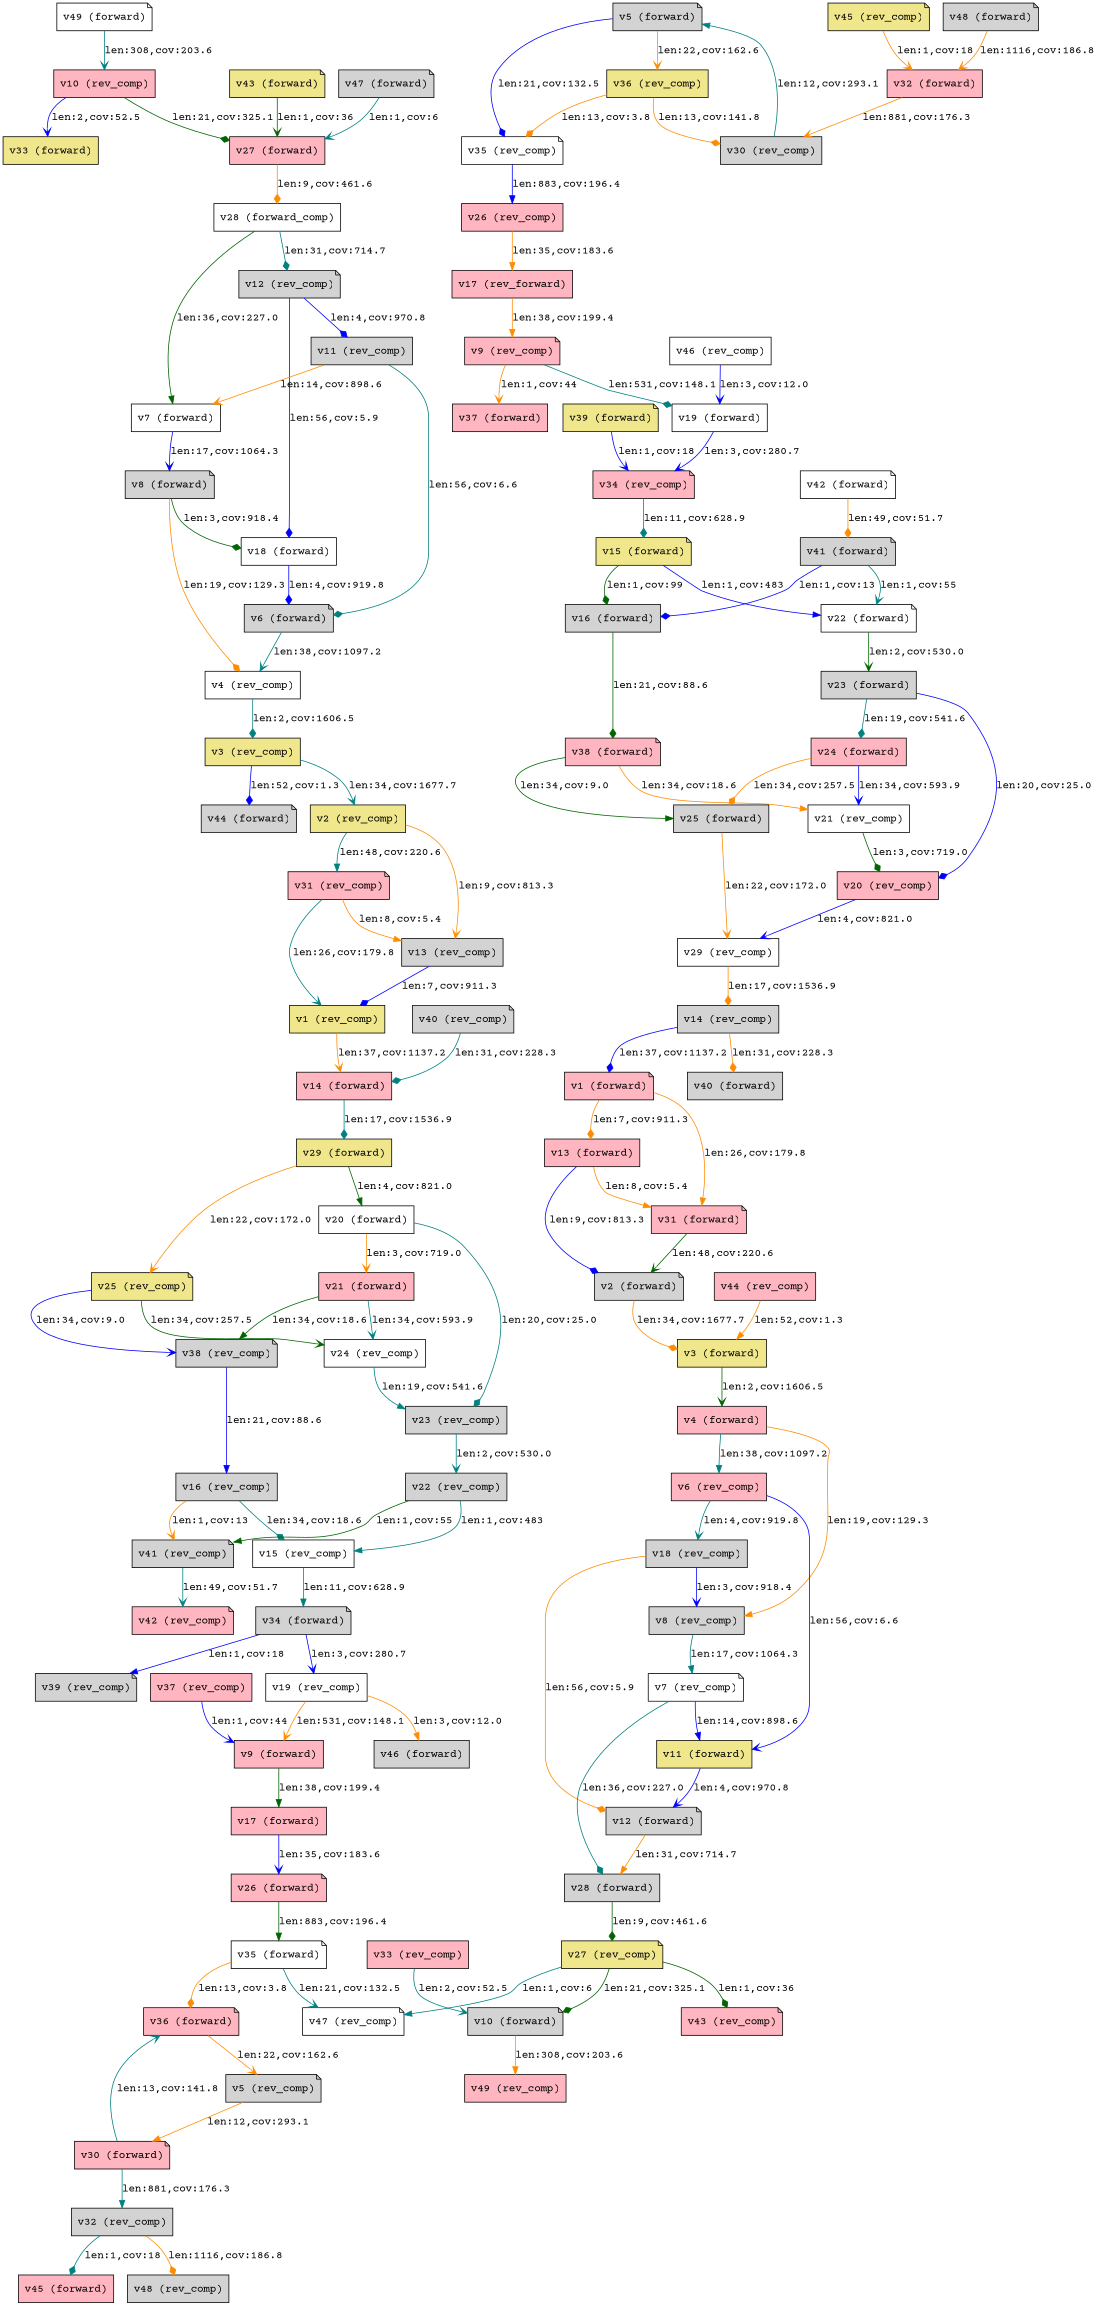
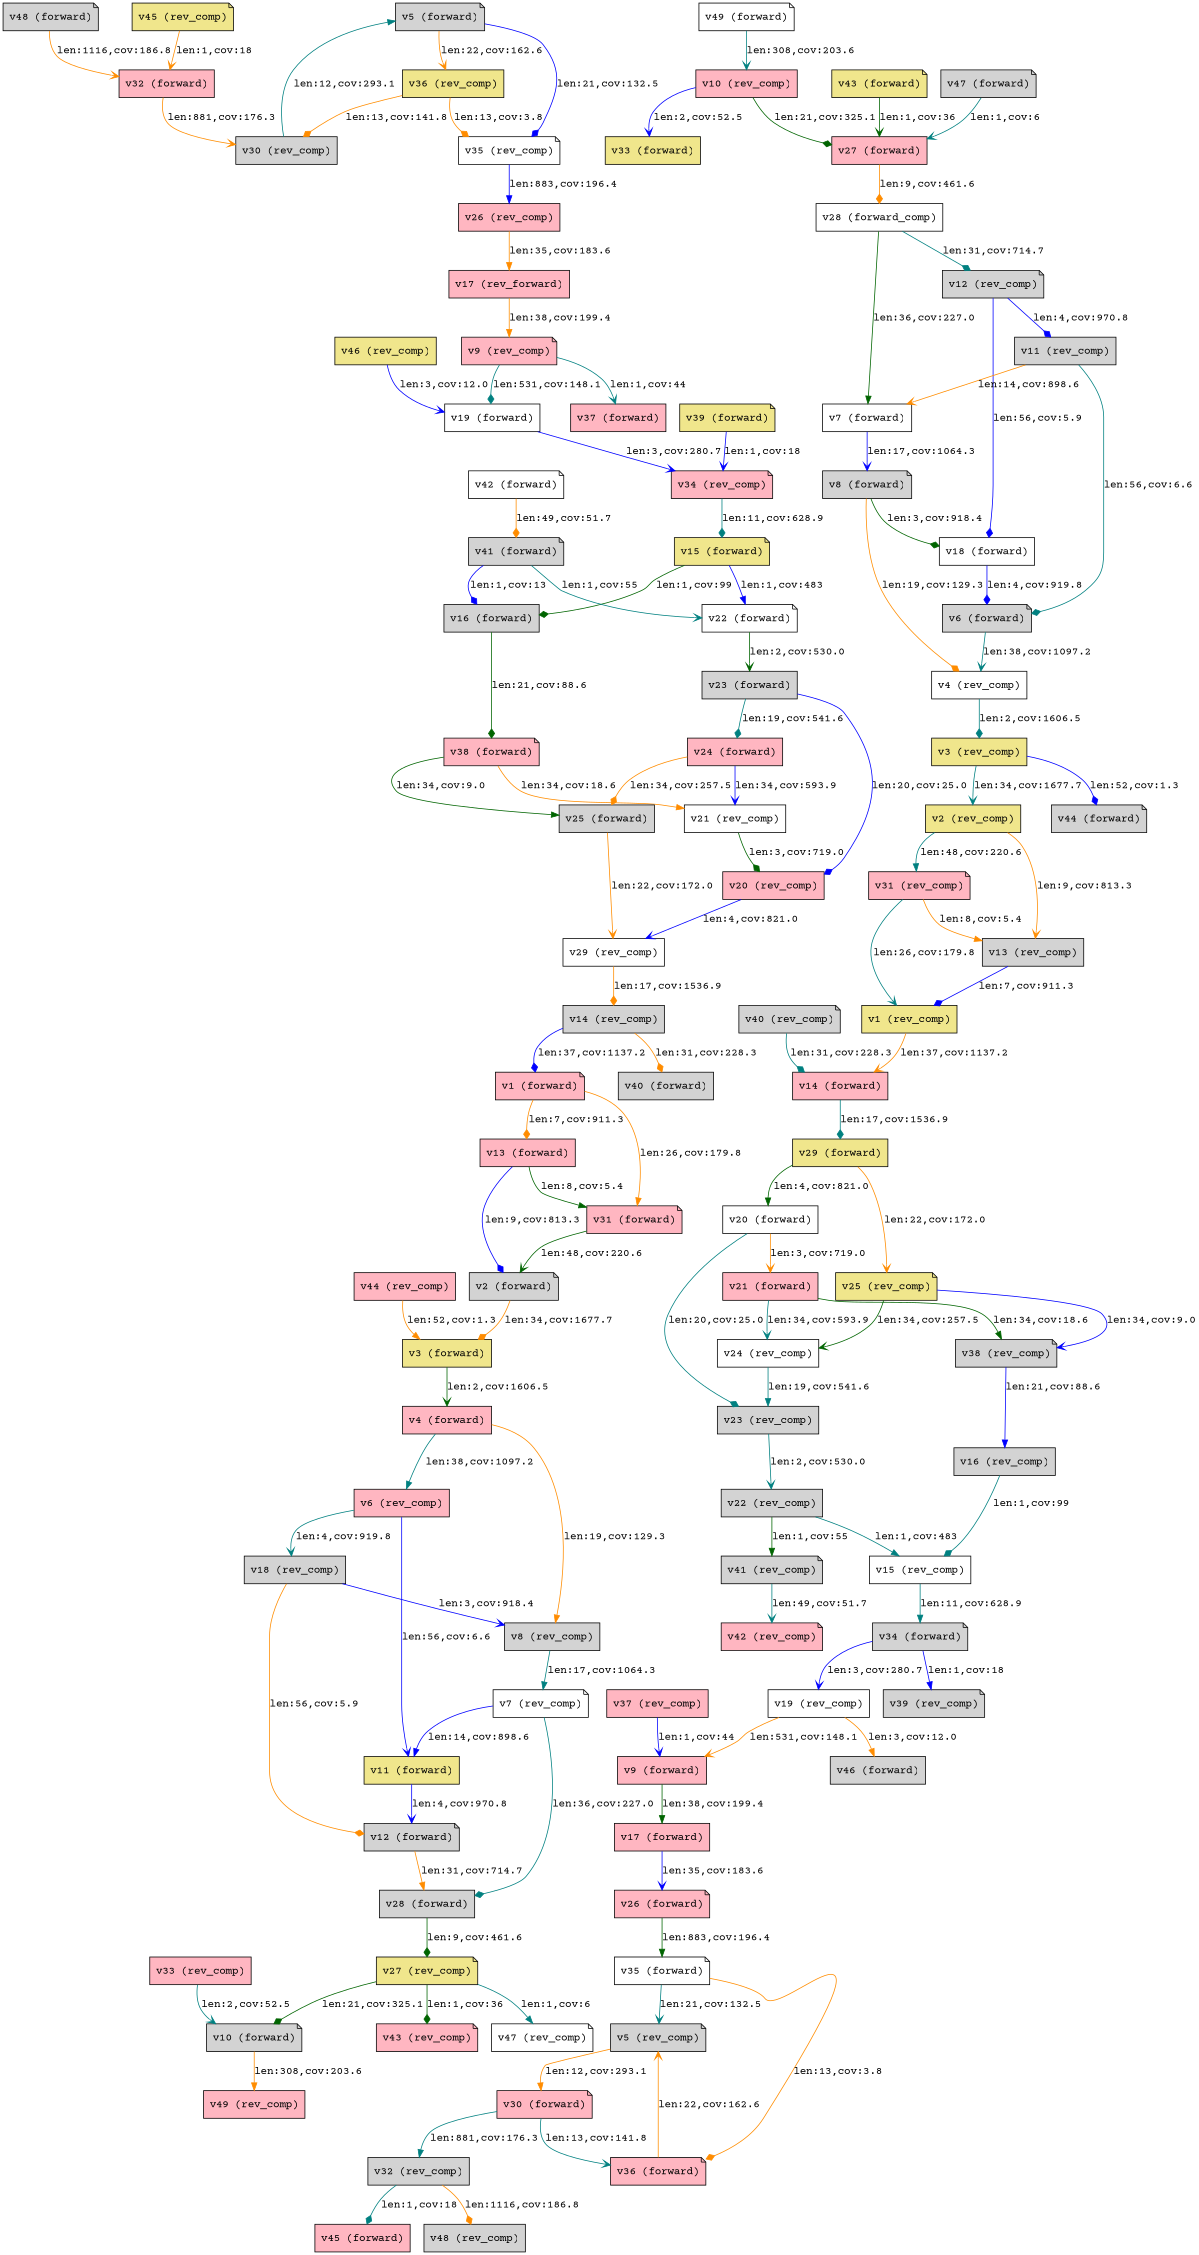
(720, 351) -> (386, 351)
(501, 380) -> (590, 370)
(611, 1195) -> (546, 1195)
(172, 1514) -> none
(314, 1520) -> (1031, 1503)
(294, 1989) -> (660, 2000)
